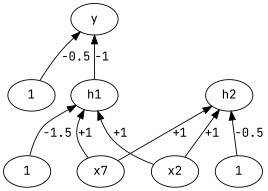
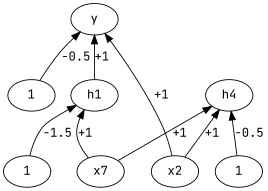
(102, 57) -> (102, 57)
(229, 95) -> (229, 95)
(122, 148) -> (146, 95)
